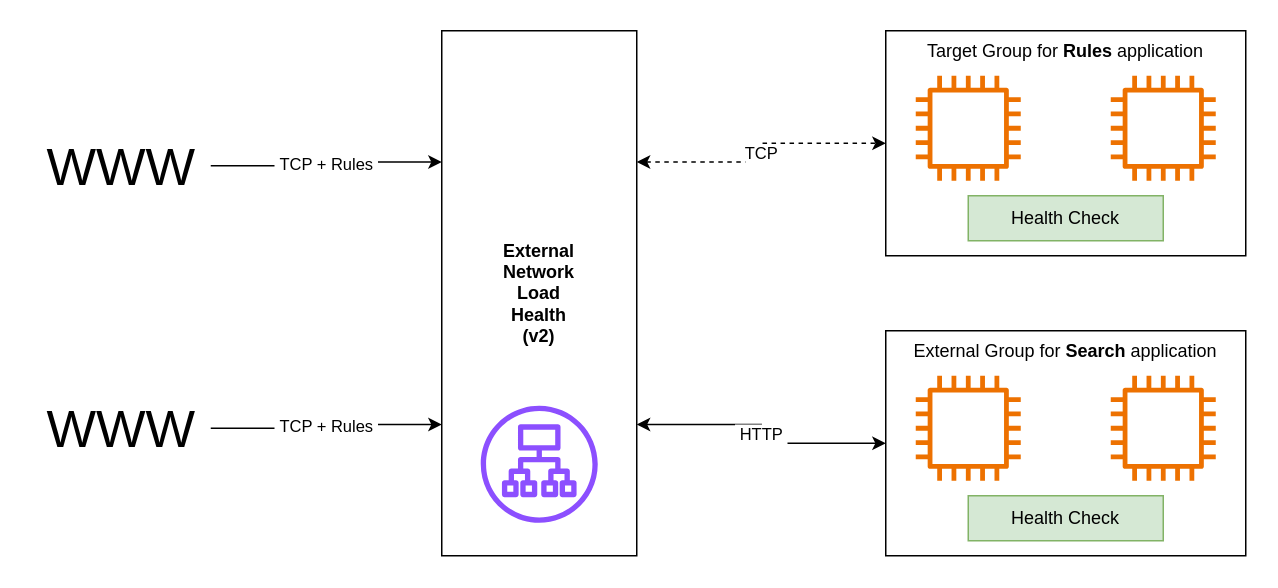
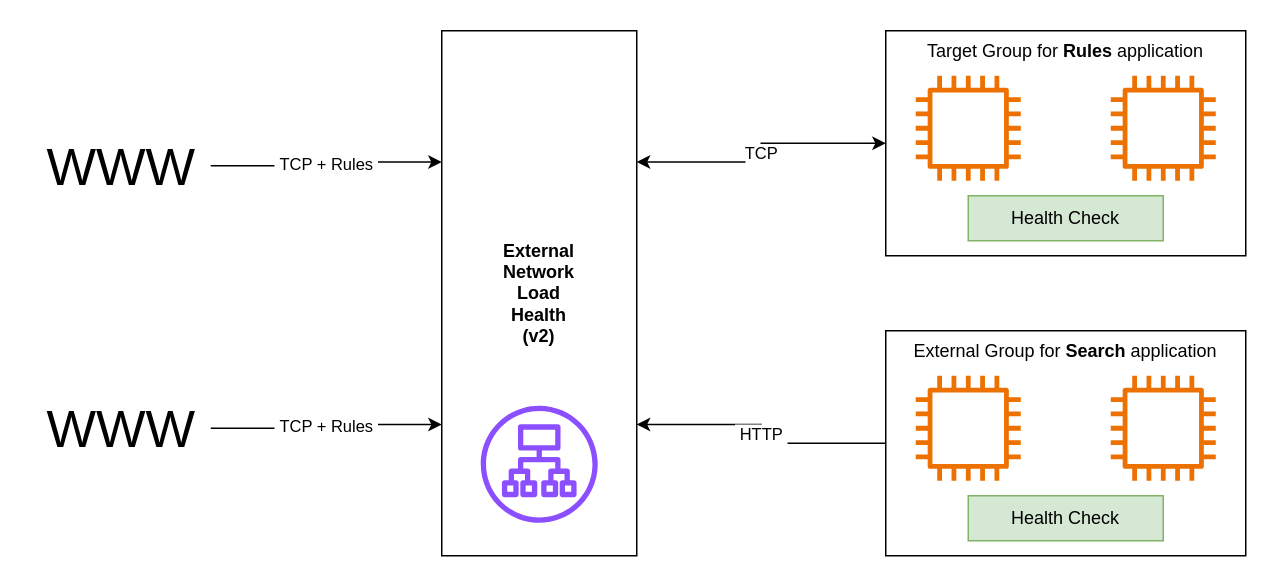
(816, 143) -> (816, 143)
(874, 443) -> (878, 443)
